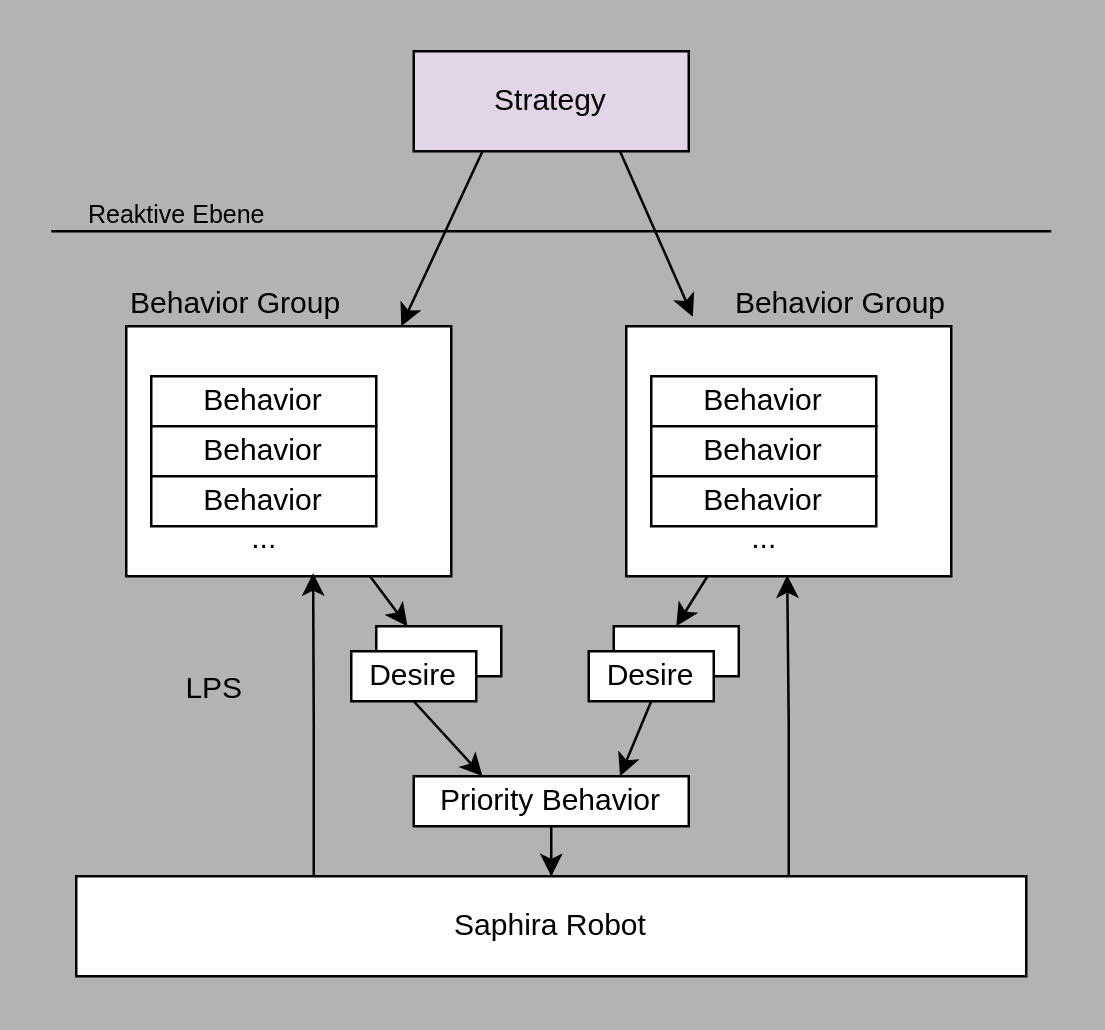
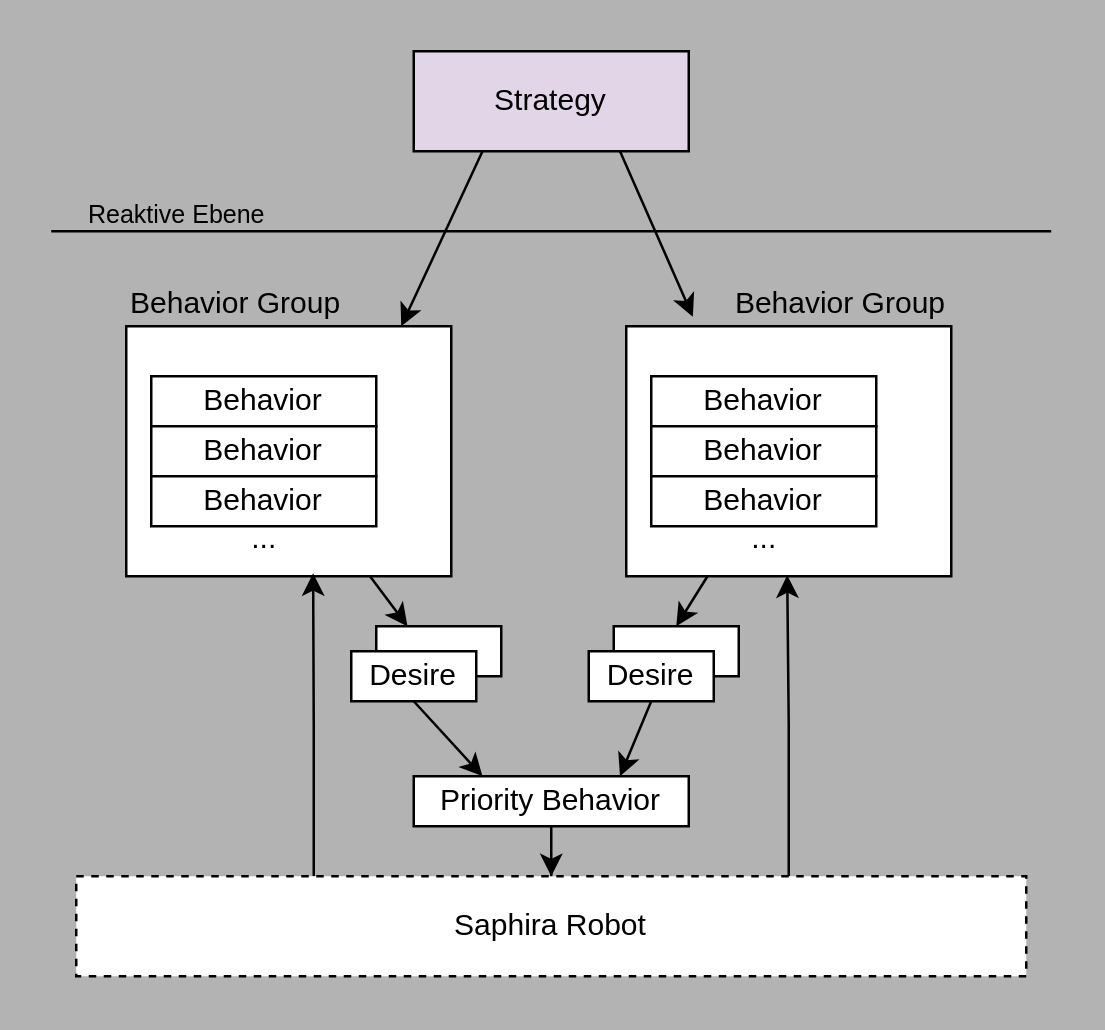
(214, 689) -> none
(551, 926) -> (551, 926)
